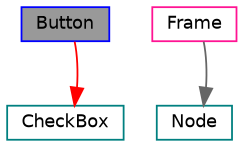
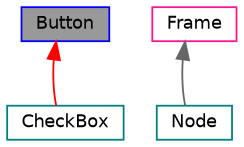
(77, 65) -> (54, 83)
(206, 65) -> (183, 83)
